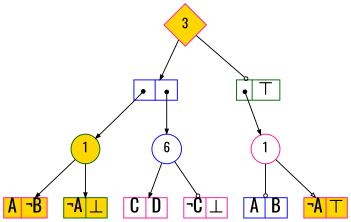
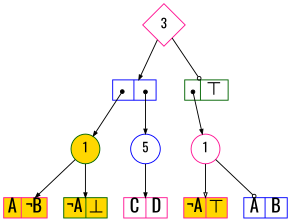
(185, 25) -> (164, 25)
(167, 149) -> (145, 149)
(206, 208) -> none
